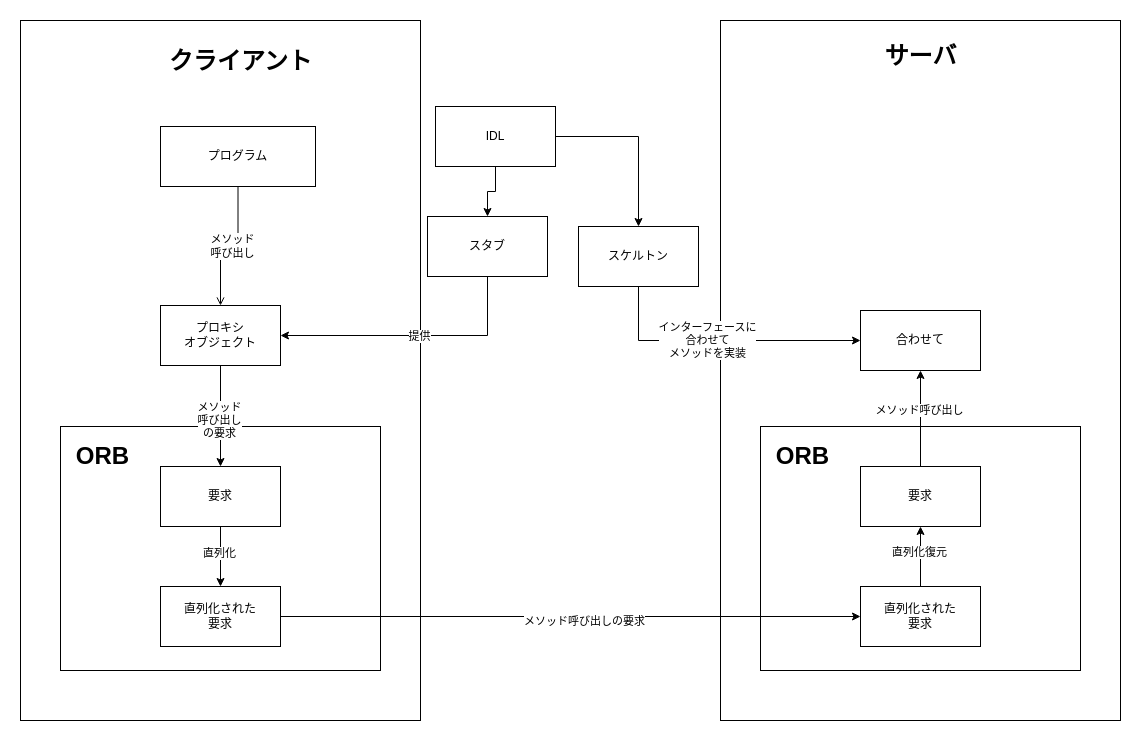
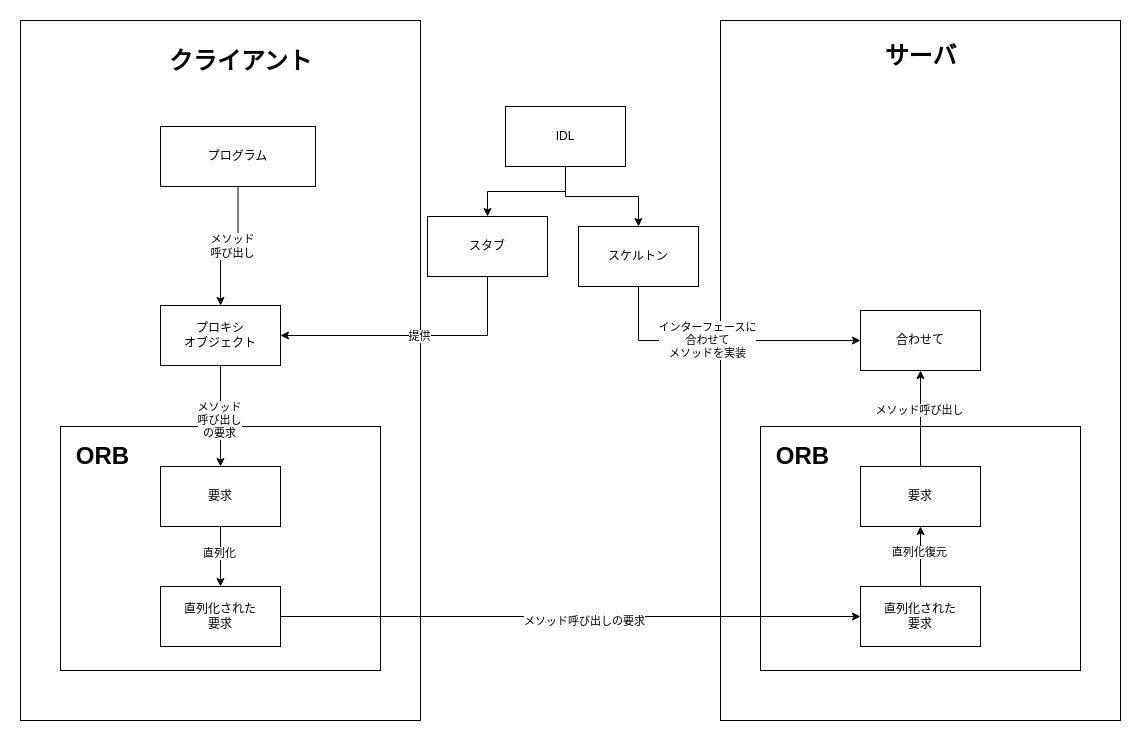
(496, 137) -> (566, 137)
(221, 299) -> (221, 297)
